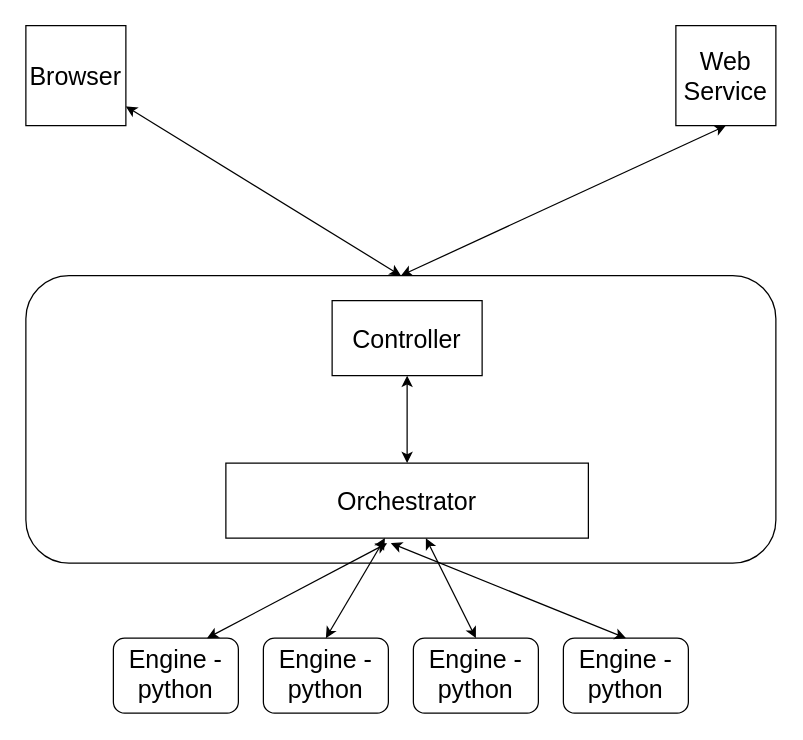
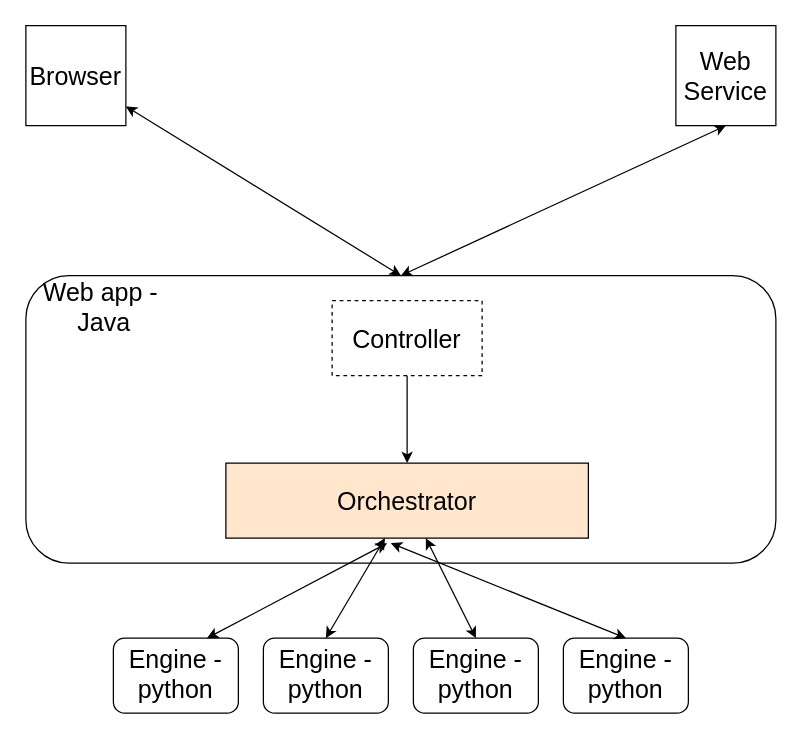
none -> (101, 307)
(407, 338) -> (407, 338)
(407, 386) -> (407, 382)
(407, 501) -> (407, 501)
